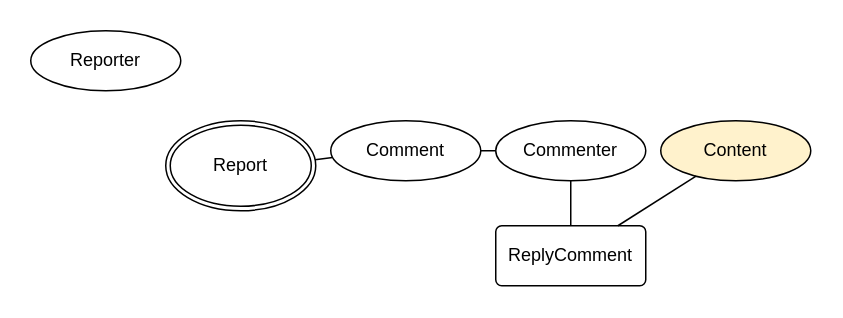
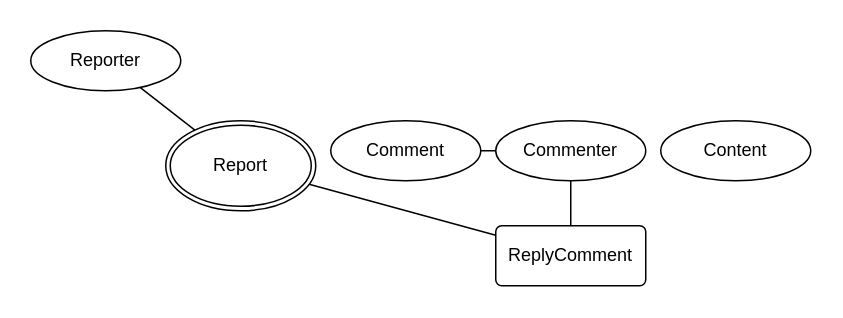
(736, 151) -> (736, 151)
(323, 159) -> (168, 109)
(657, 201) -> none
none -> (402, 210)
